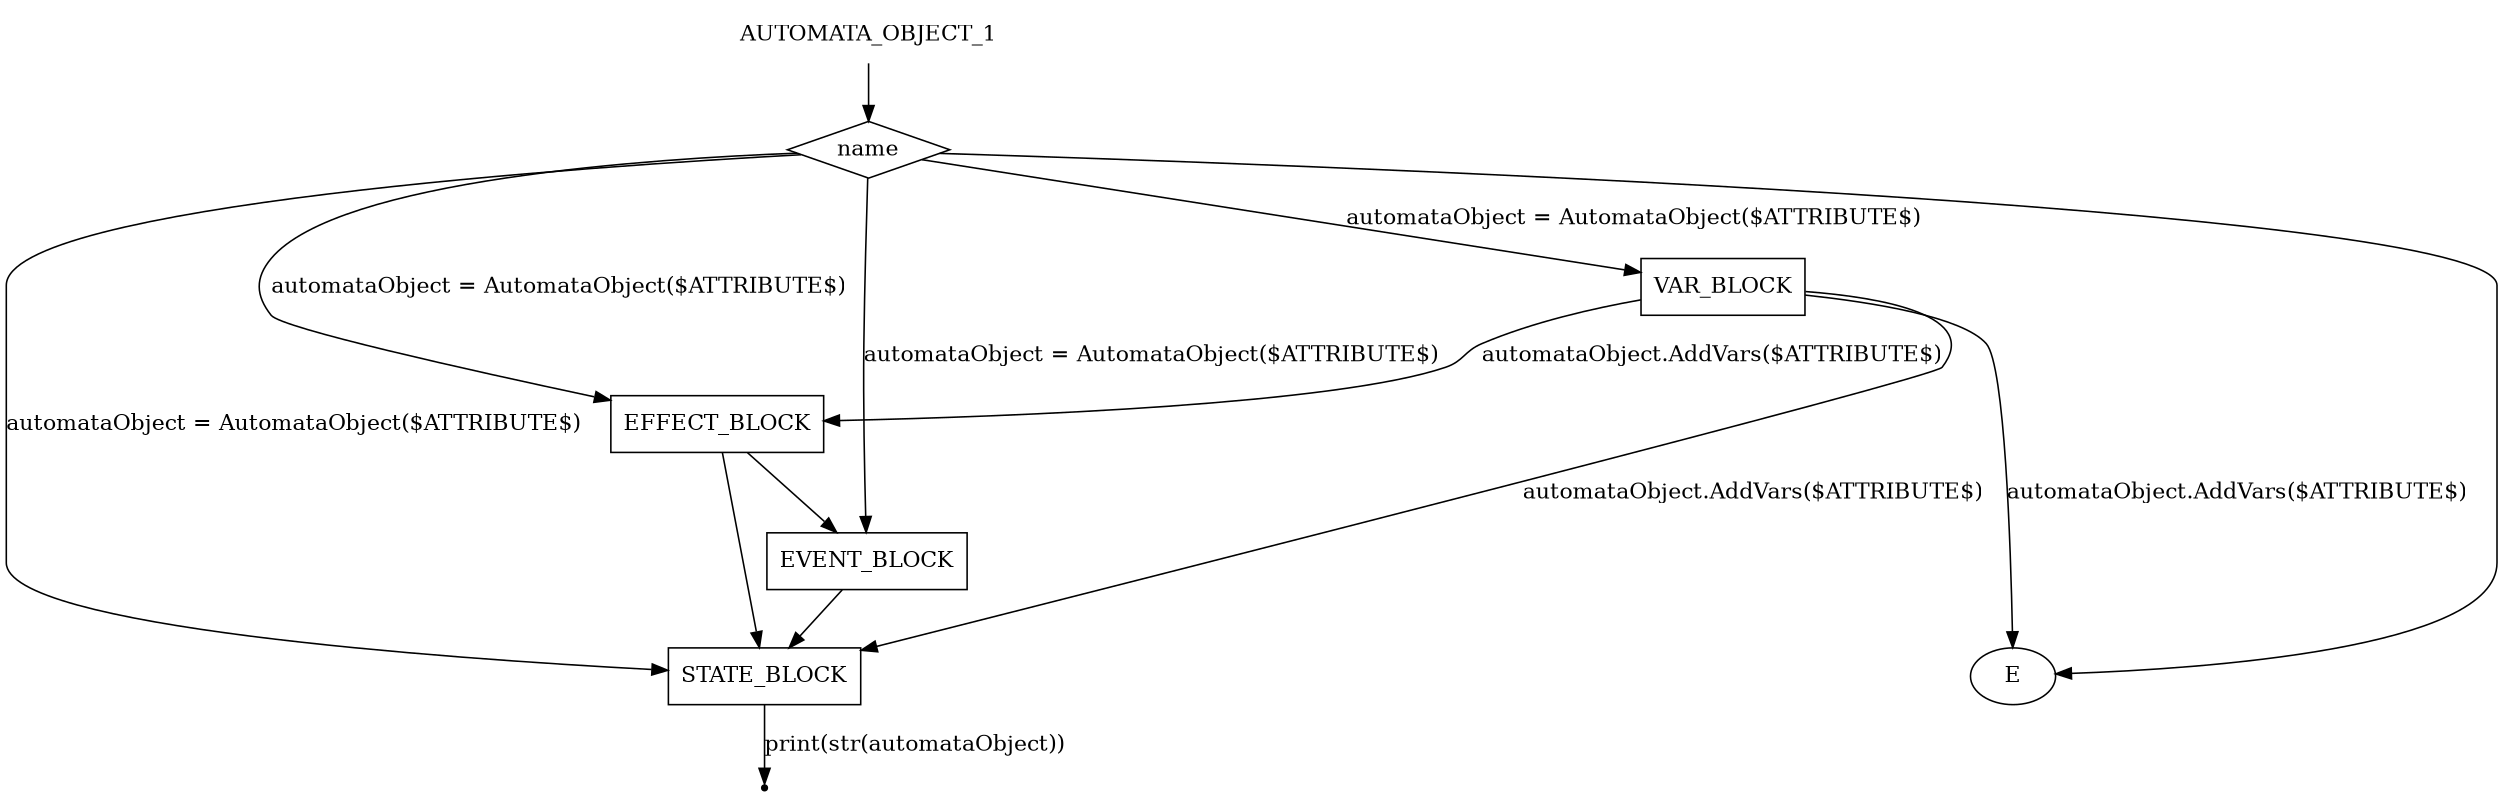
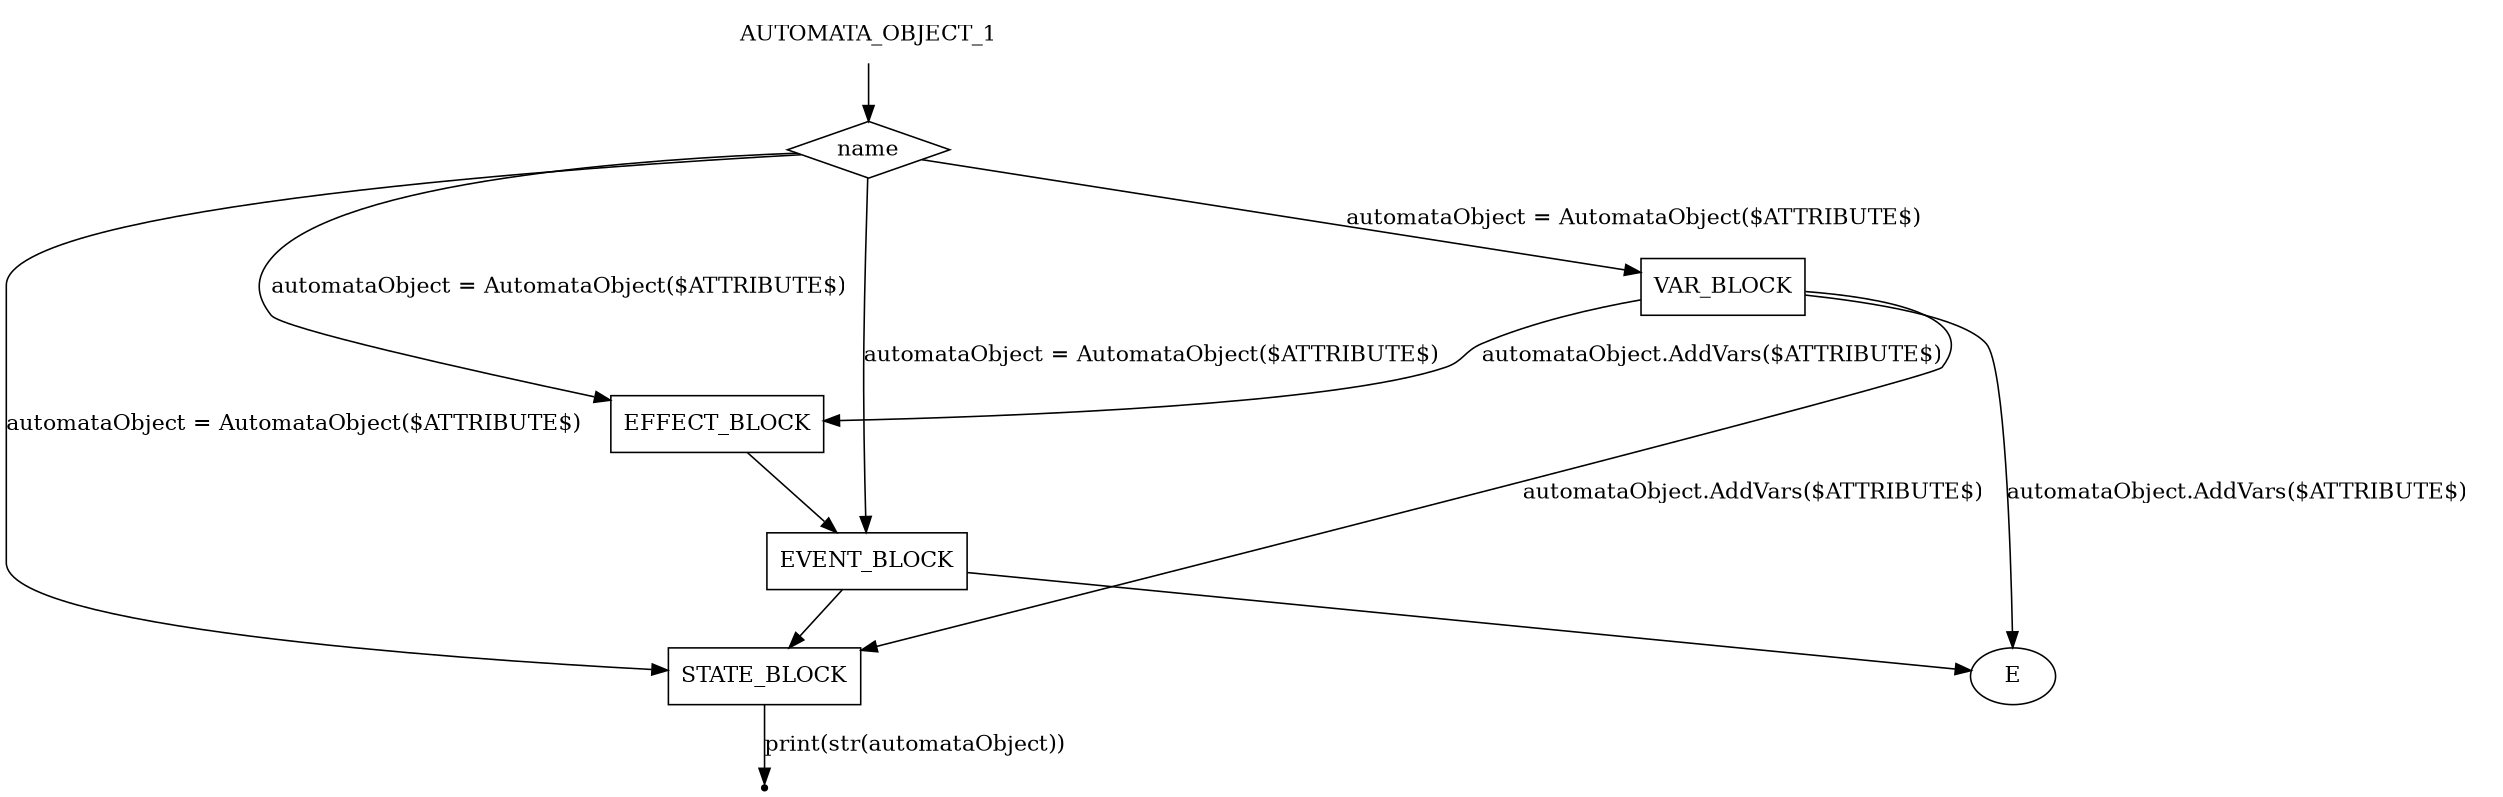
(2090, 212) -> (1461, 621)
(739, 542) -> none
